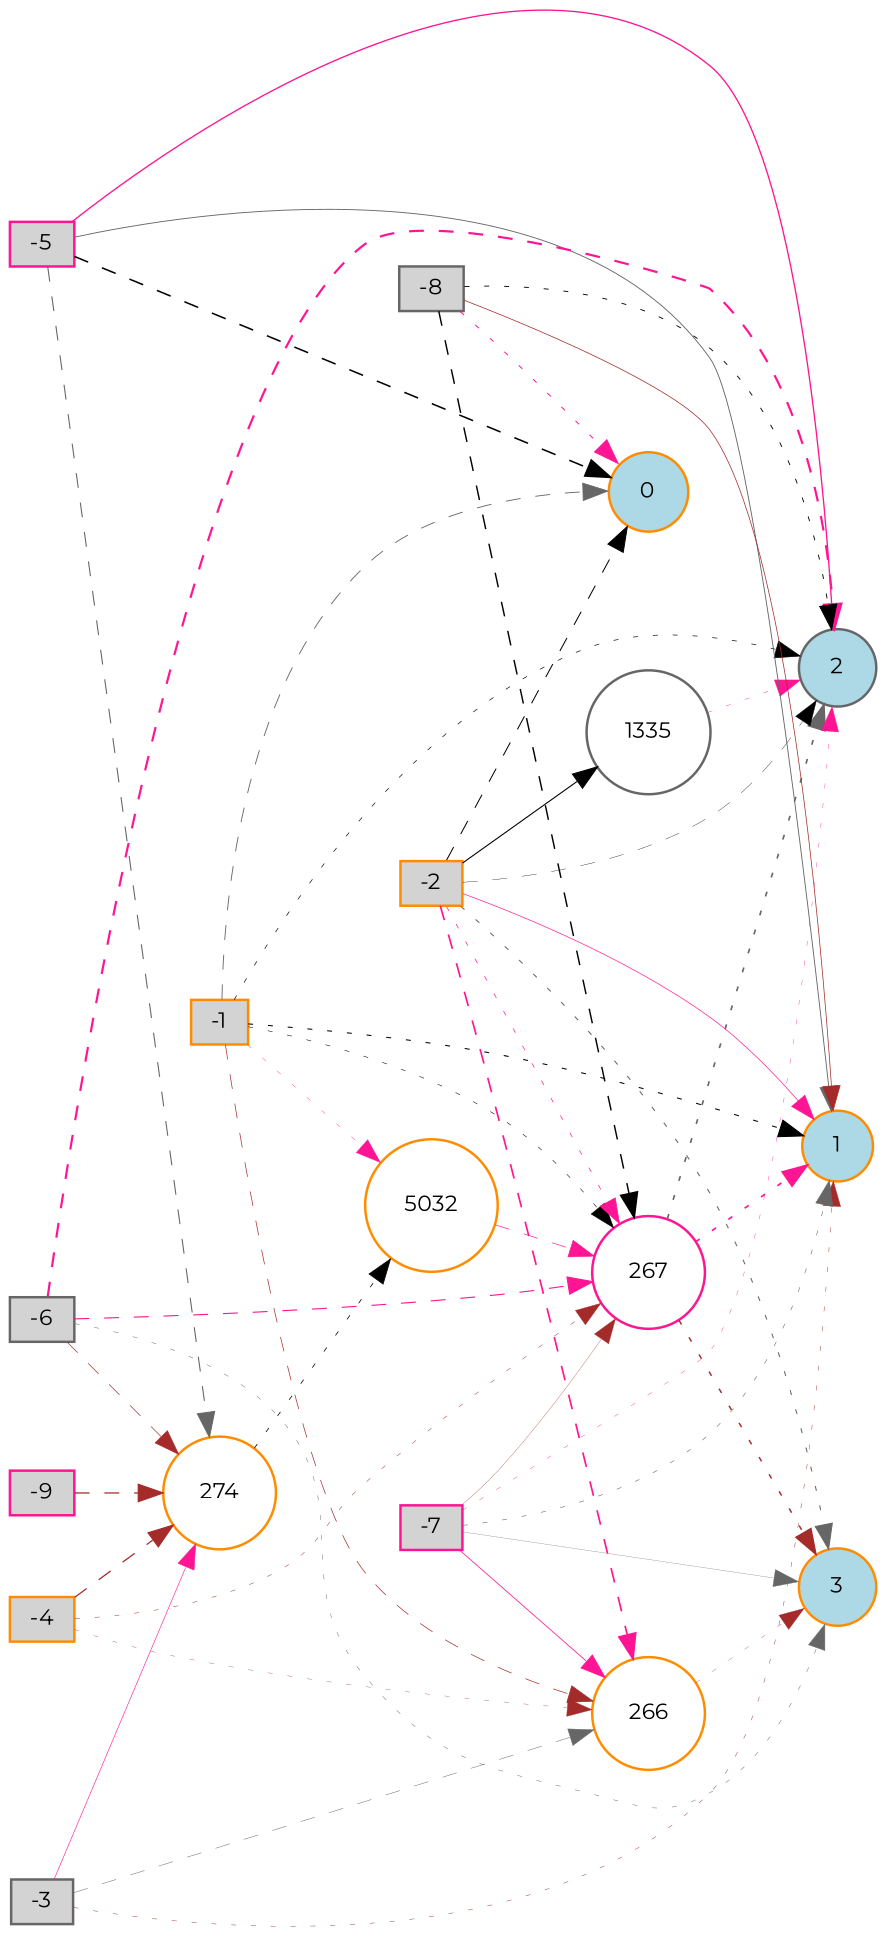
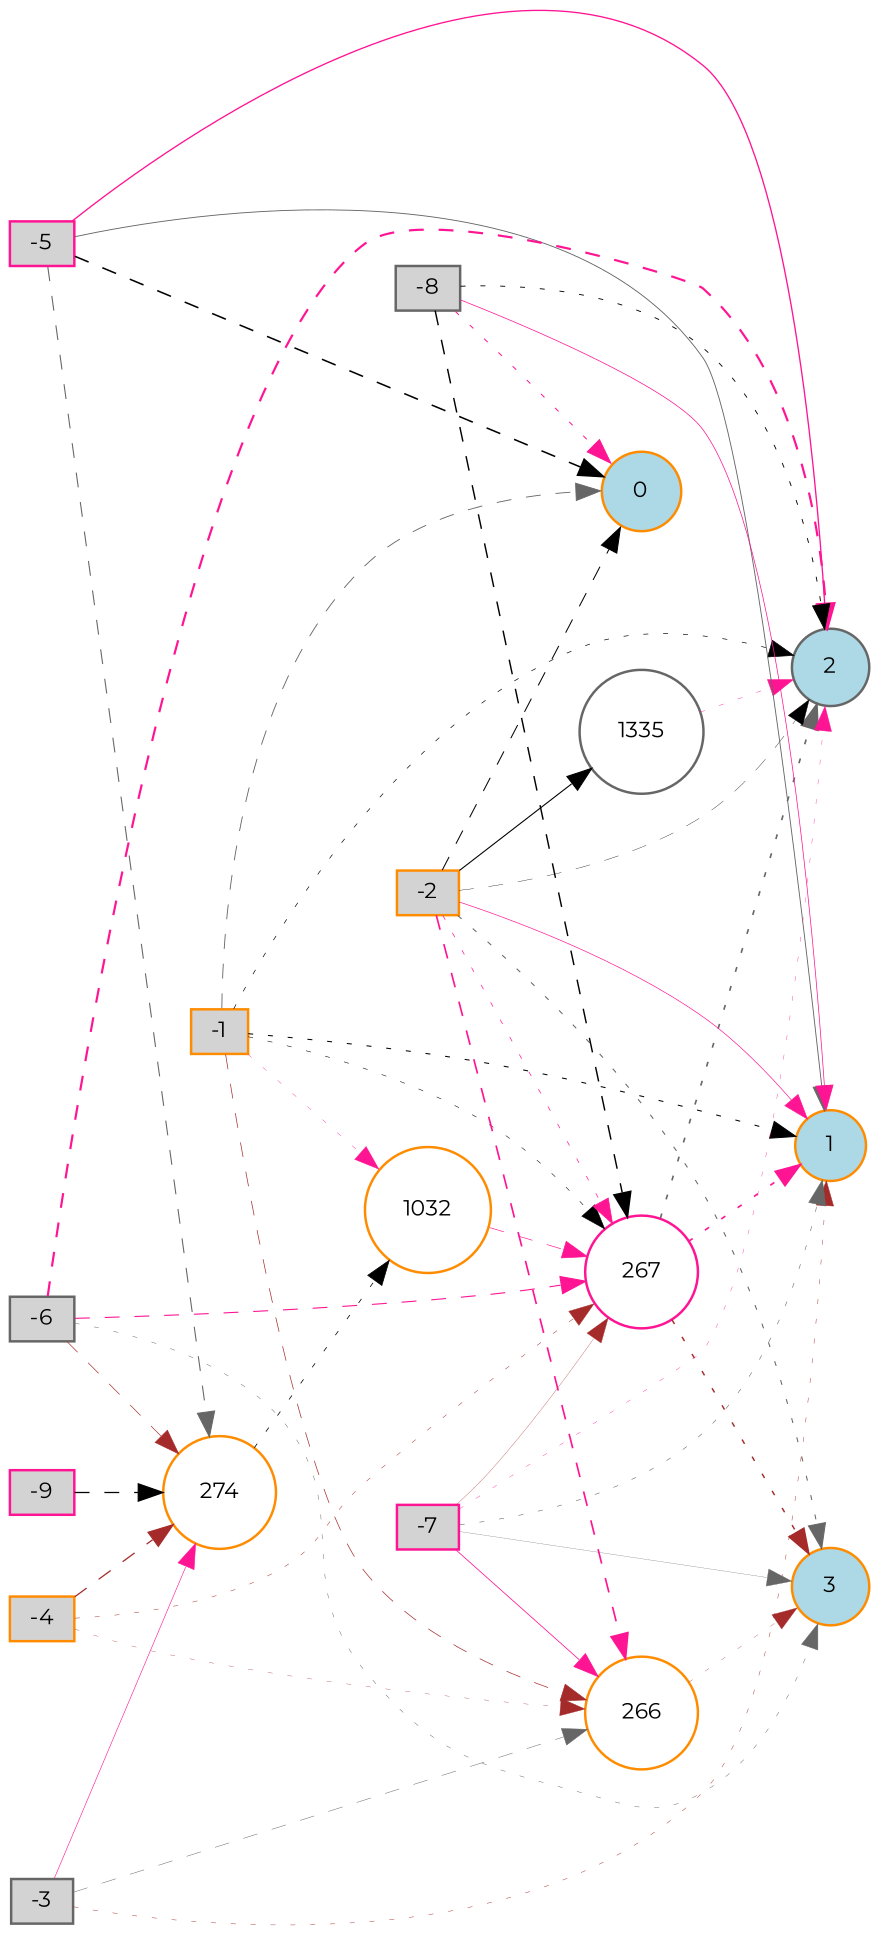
(723, 456) -> (717, 457)
(431, 1206) -> (428, 1210)
(106, 1493) -> (106, 1492)
